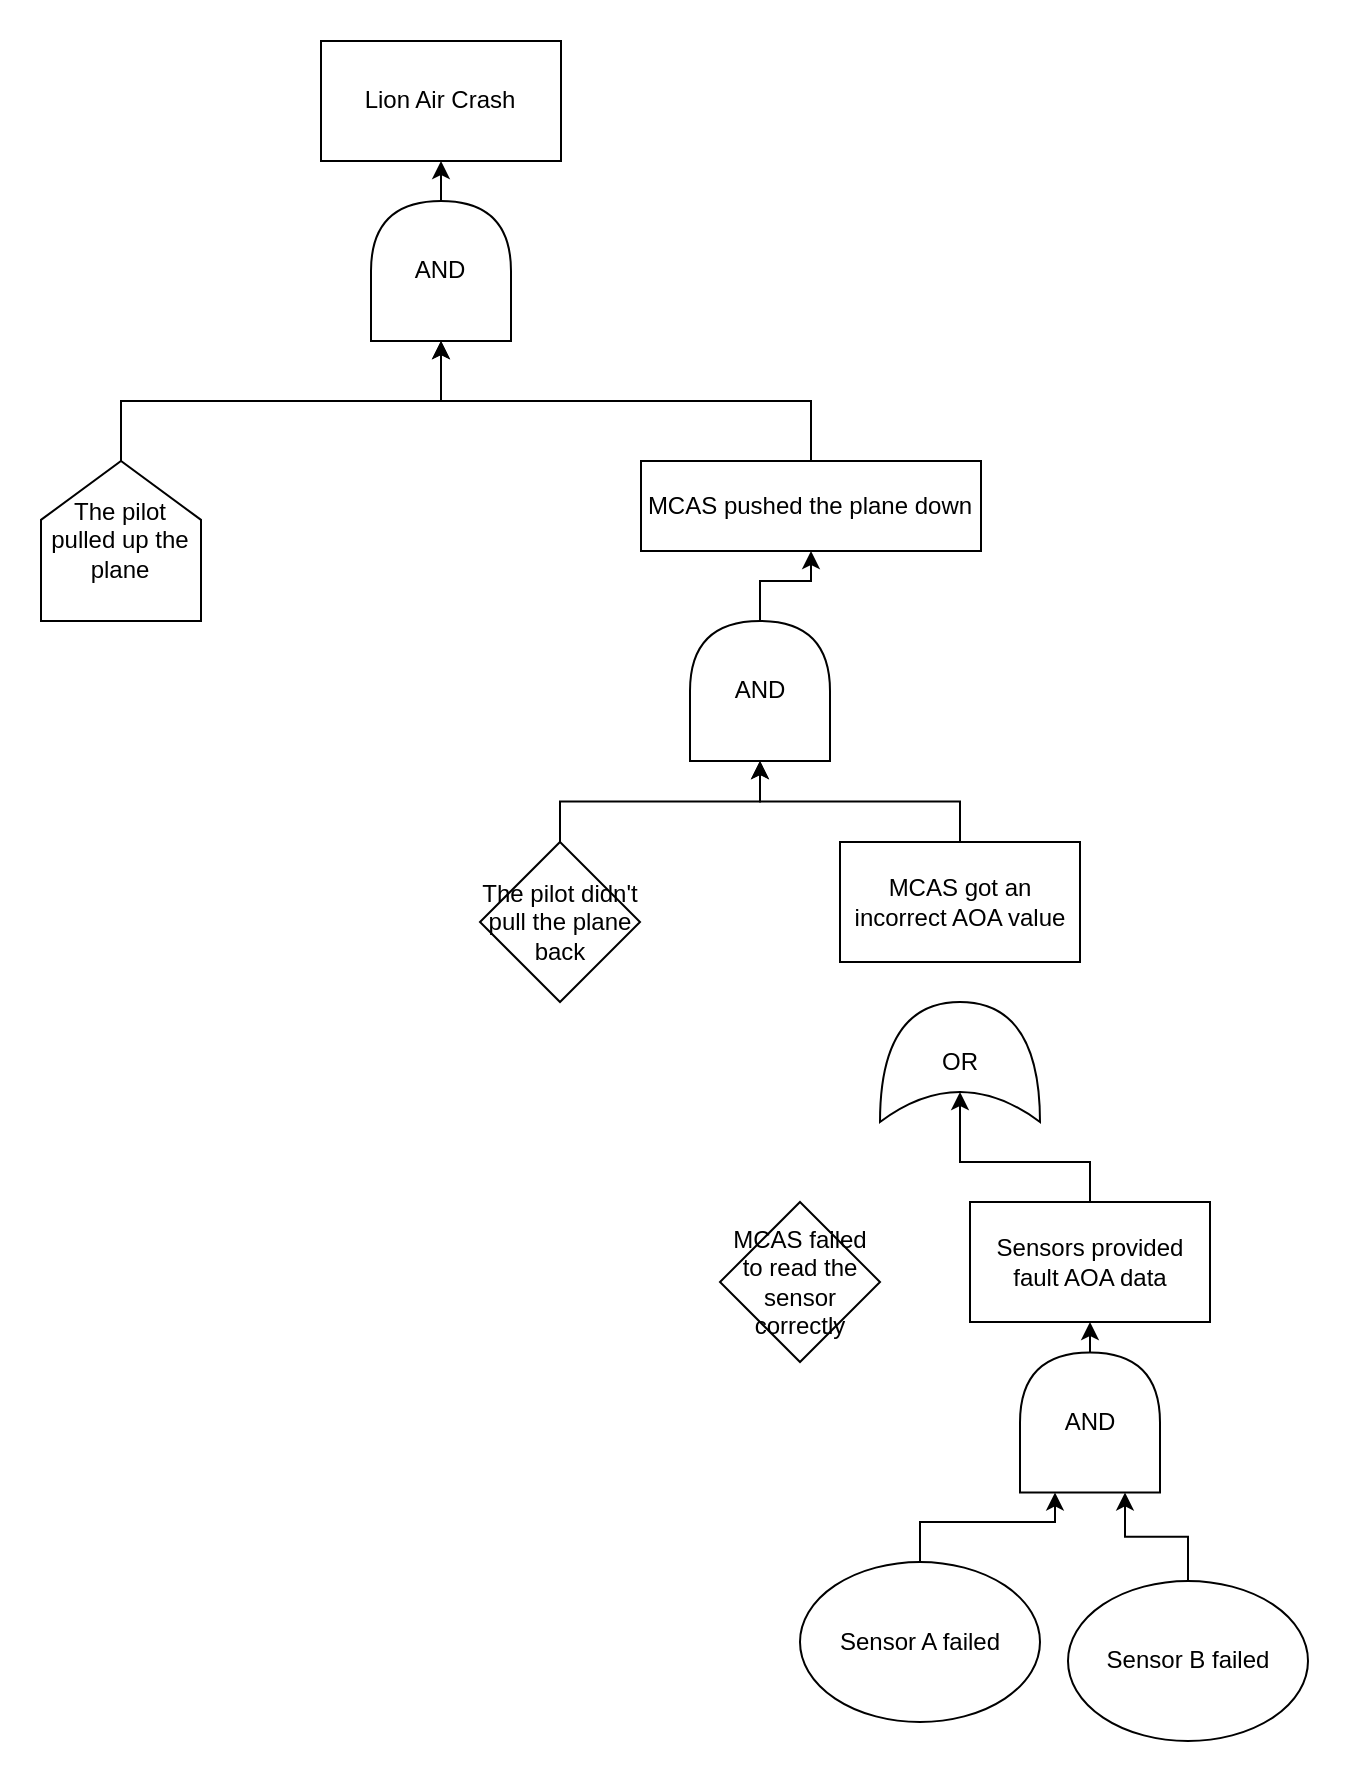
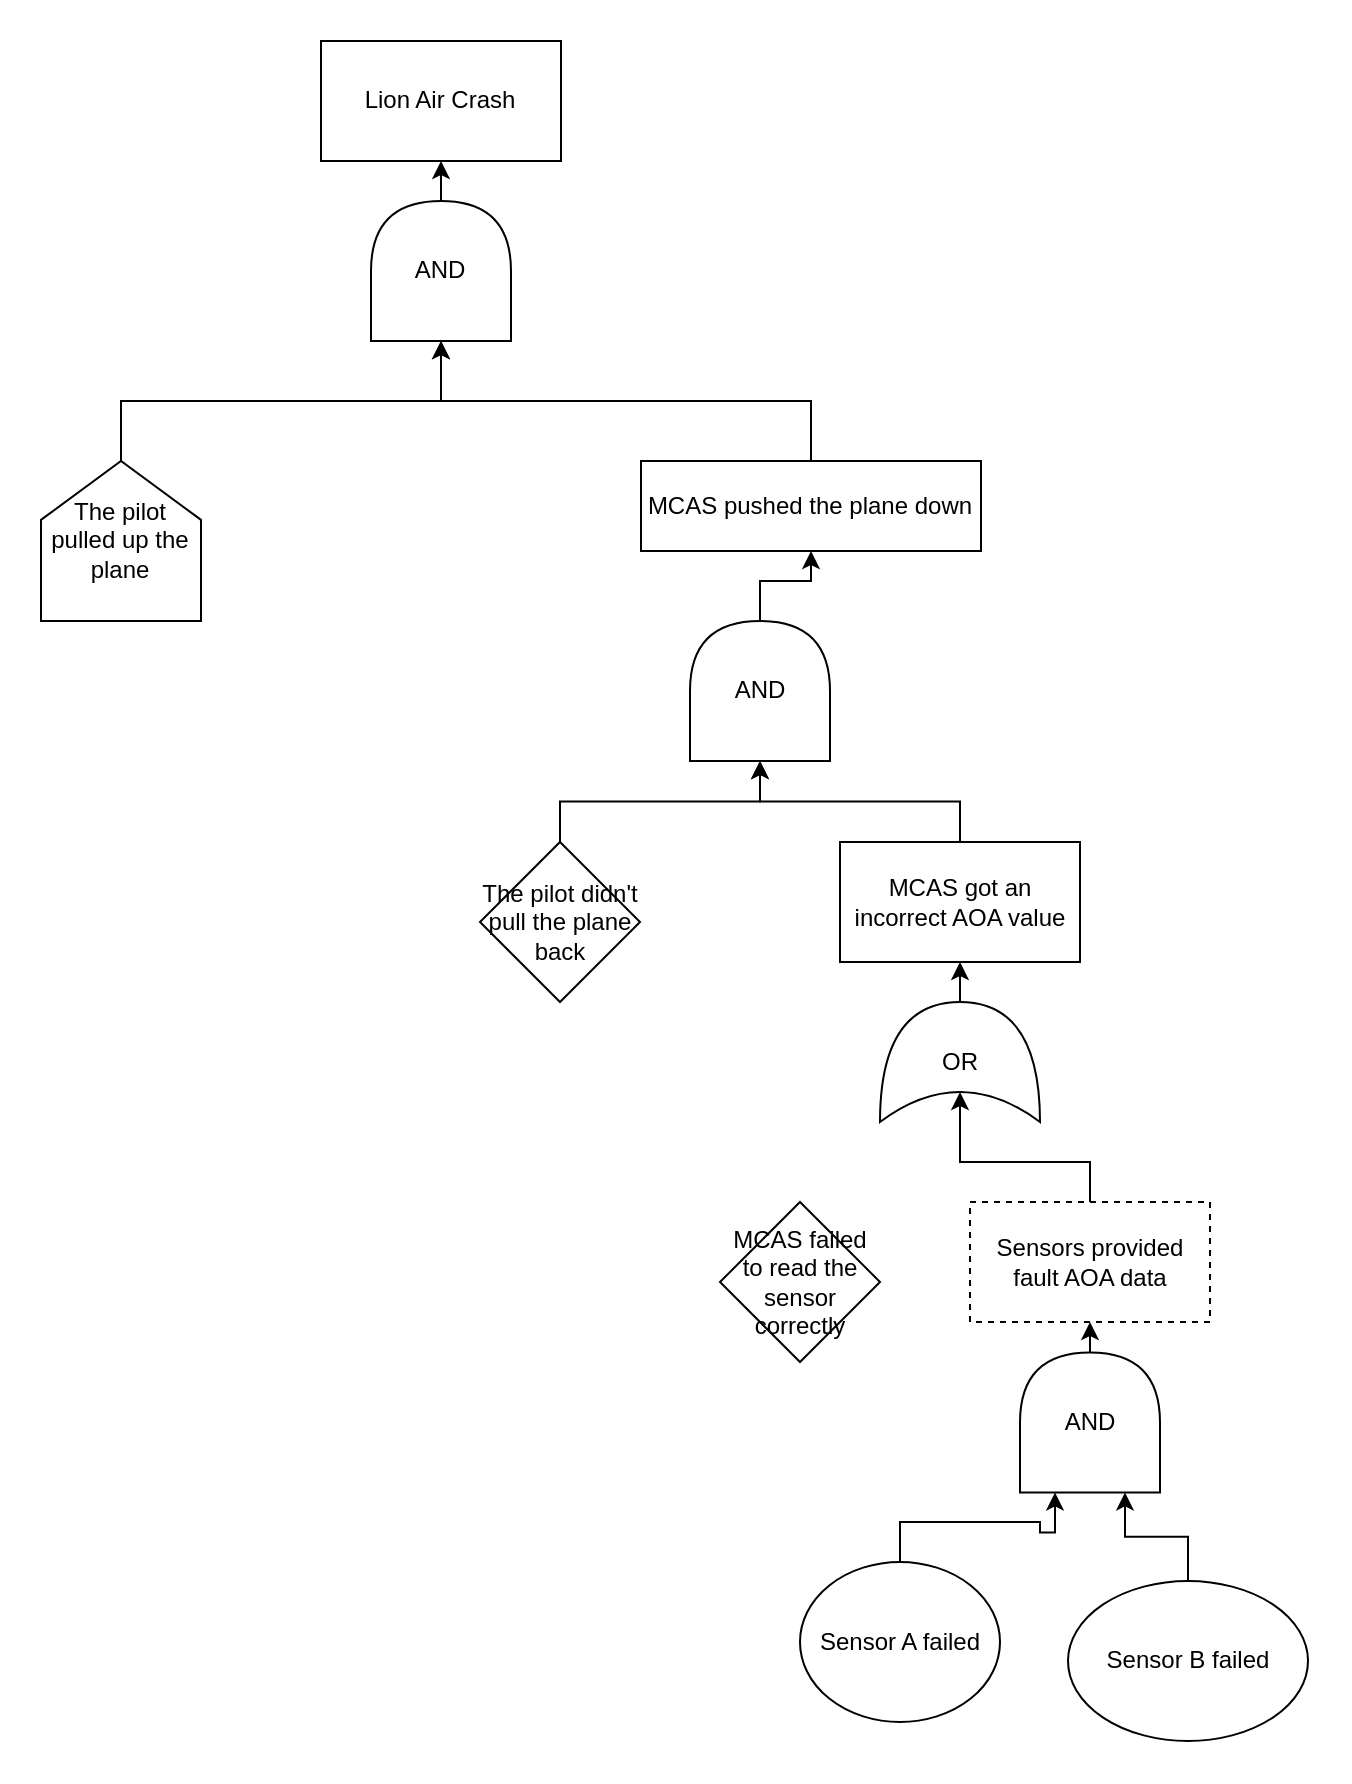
none -> (960, 989)
(1090, 1262) -> (1090, 1262)
(920, 1642) -> (900, 1642)
